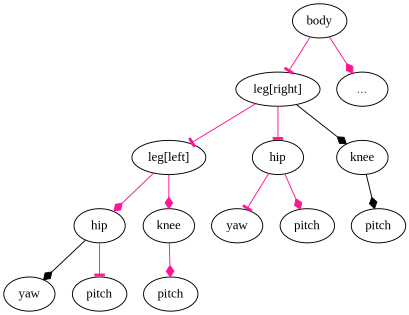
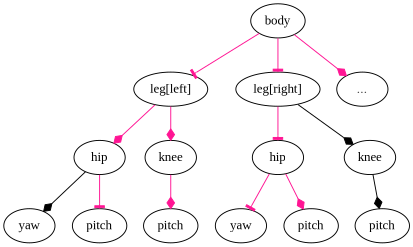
(225, 122) -> (228, 53)
